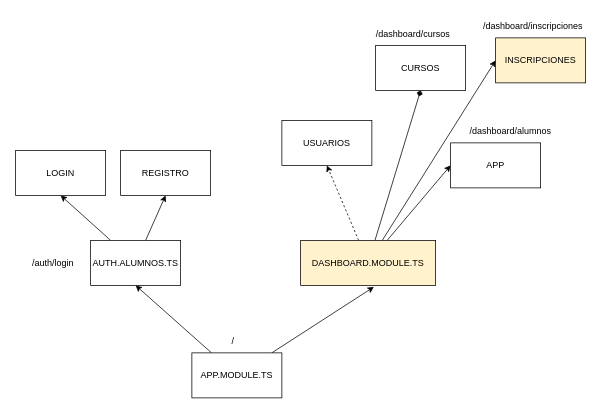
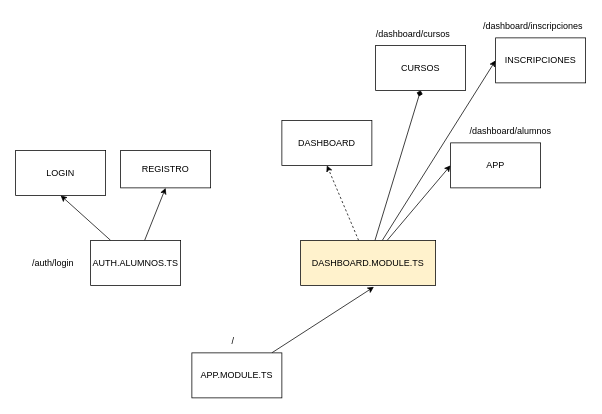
(540, 60) -> (540, 60)
(327, 143) -> (327, 143)
(165, 173) -> (165, 169)
(174, 320) -> none
